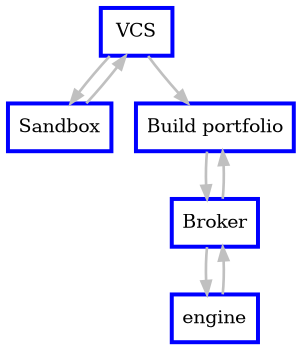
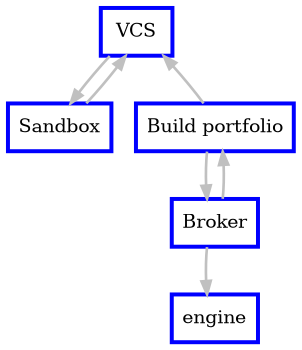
(163, 75) -> (189, 84)
(224, 277) -> none
